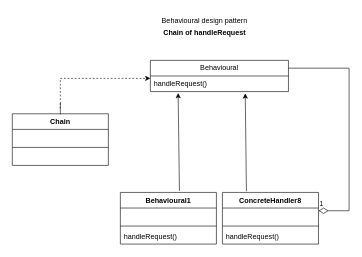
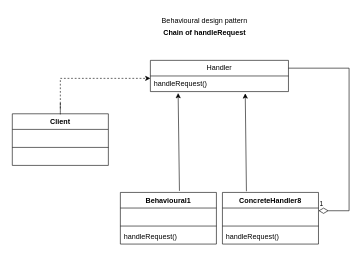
(219, 68) -> (219, 68)
(60, 122) -> (60, 122)
